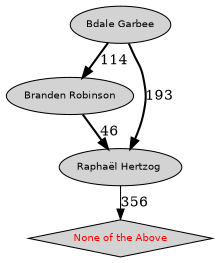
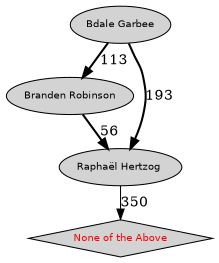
(114, 60) -> (114, 60)
(110, 132) -> (110, 132)
(135, 203) -> (135, 203)
